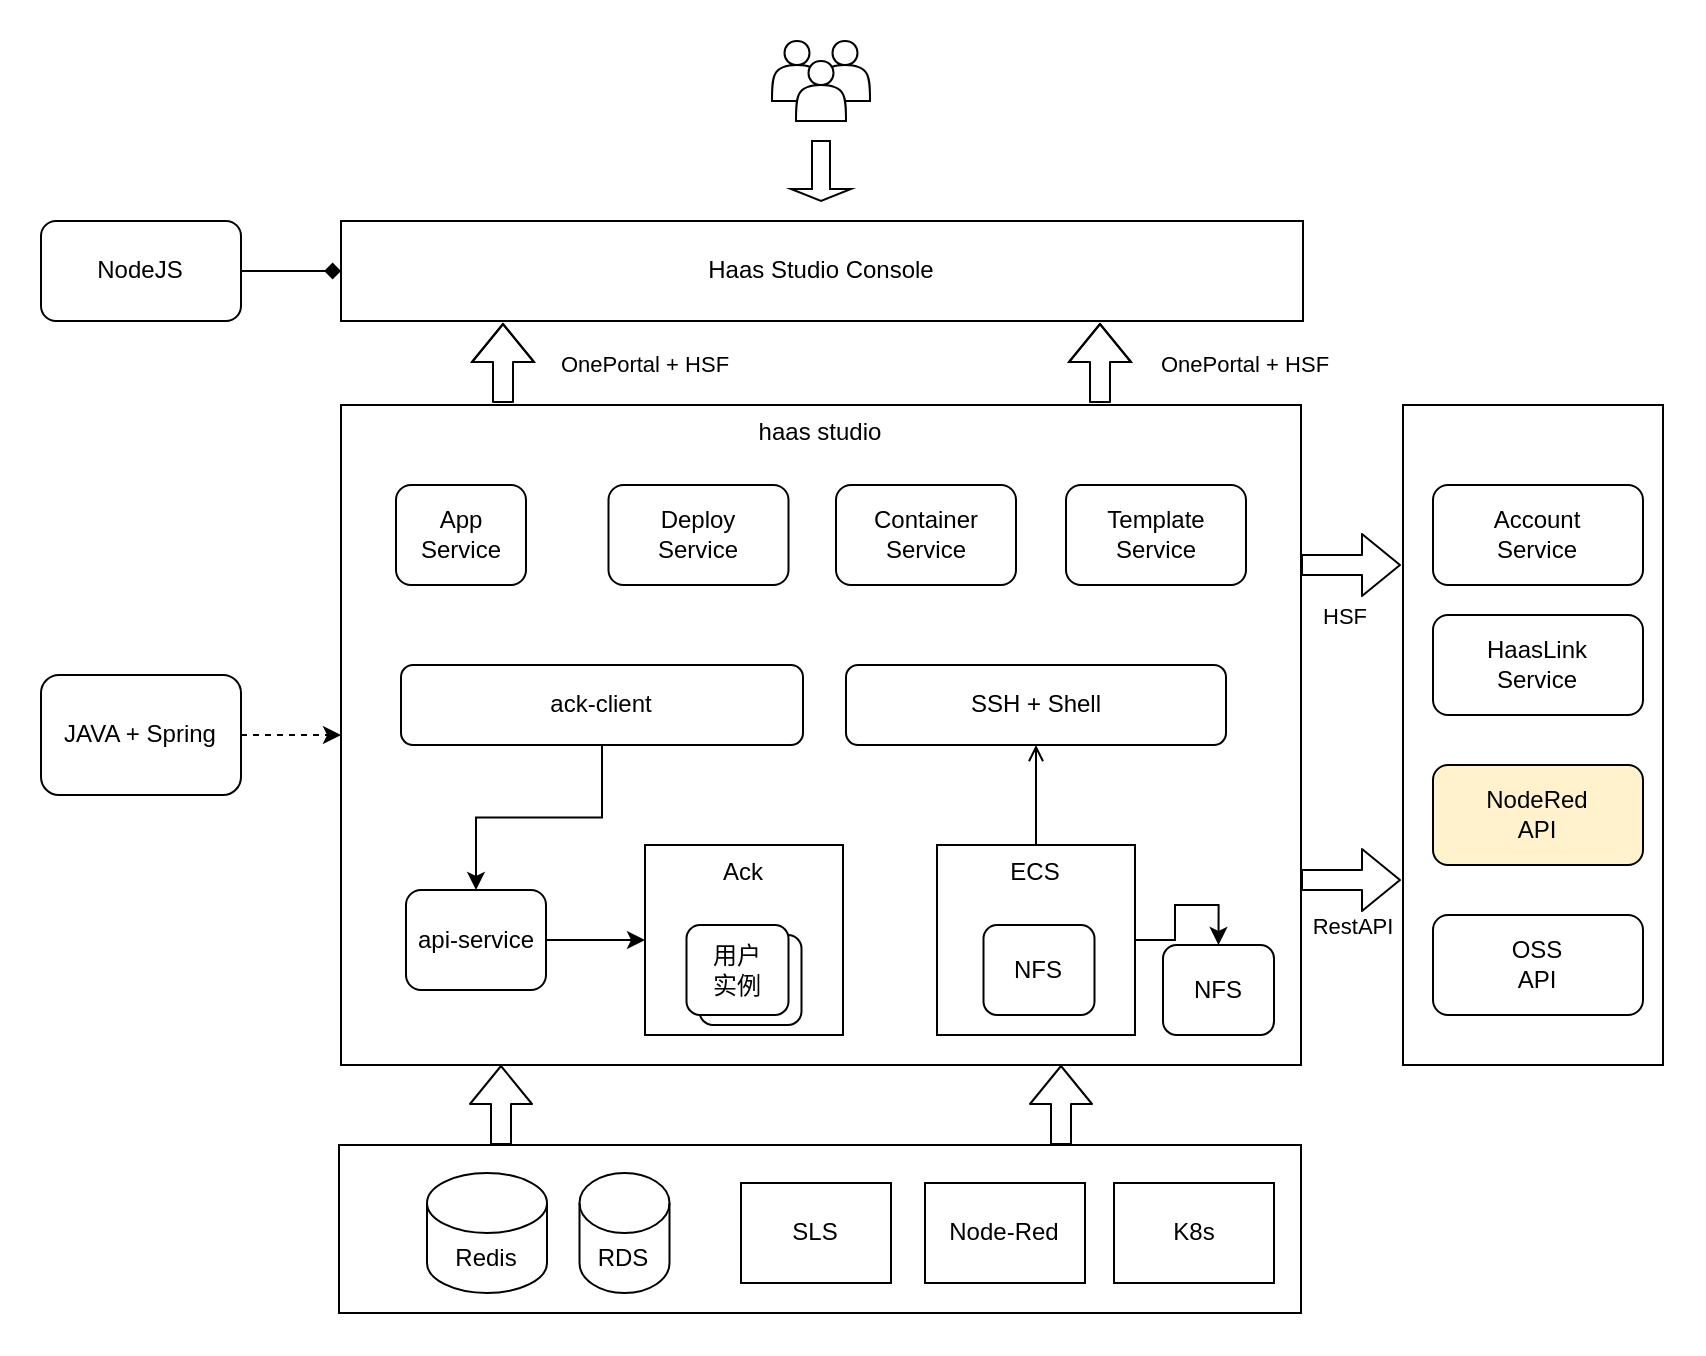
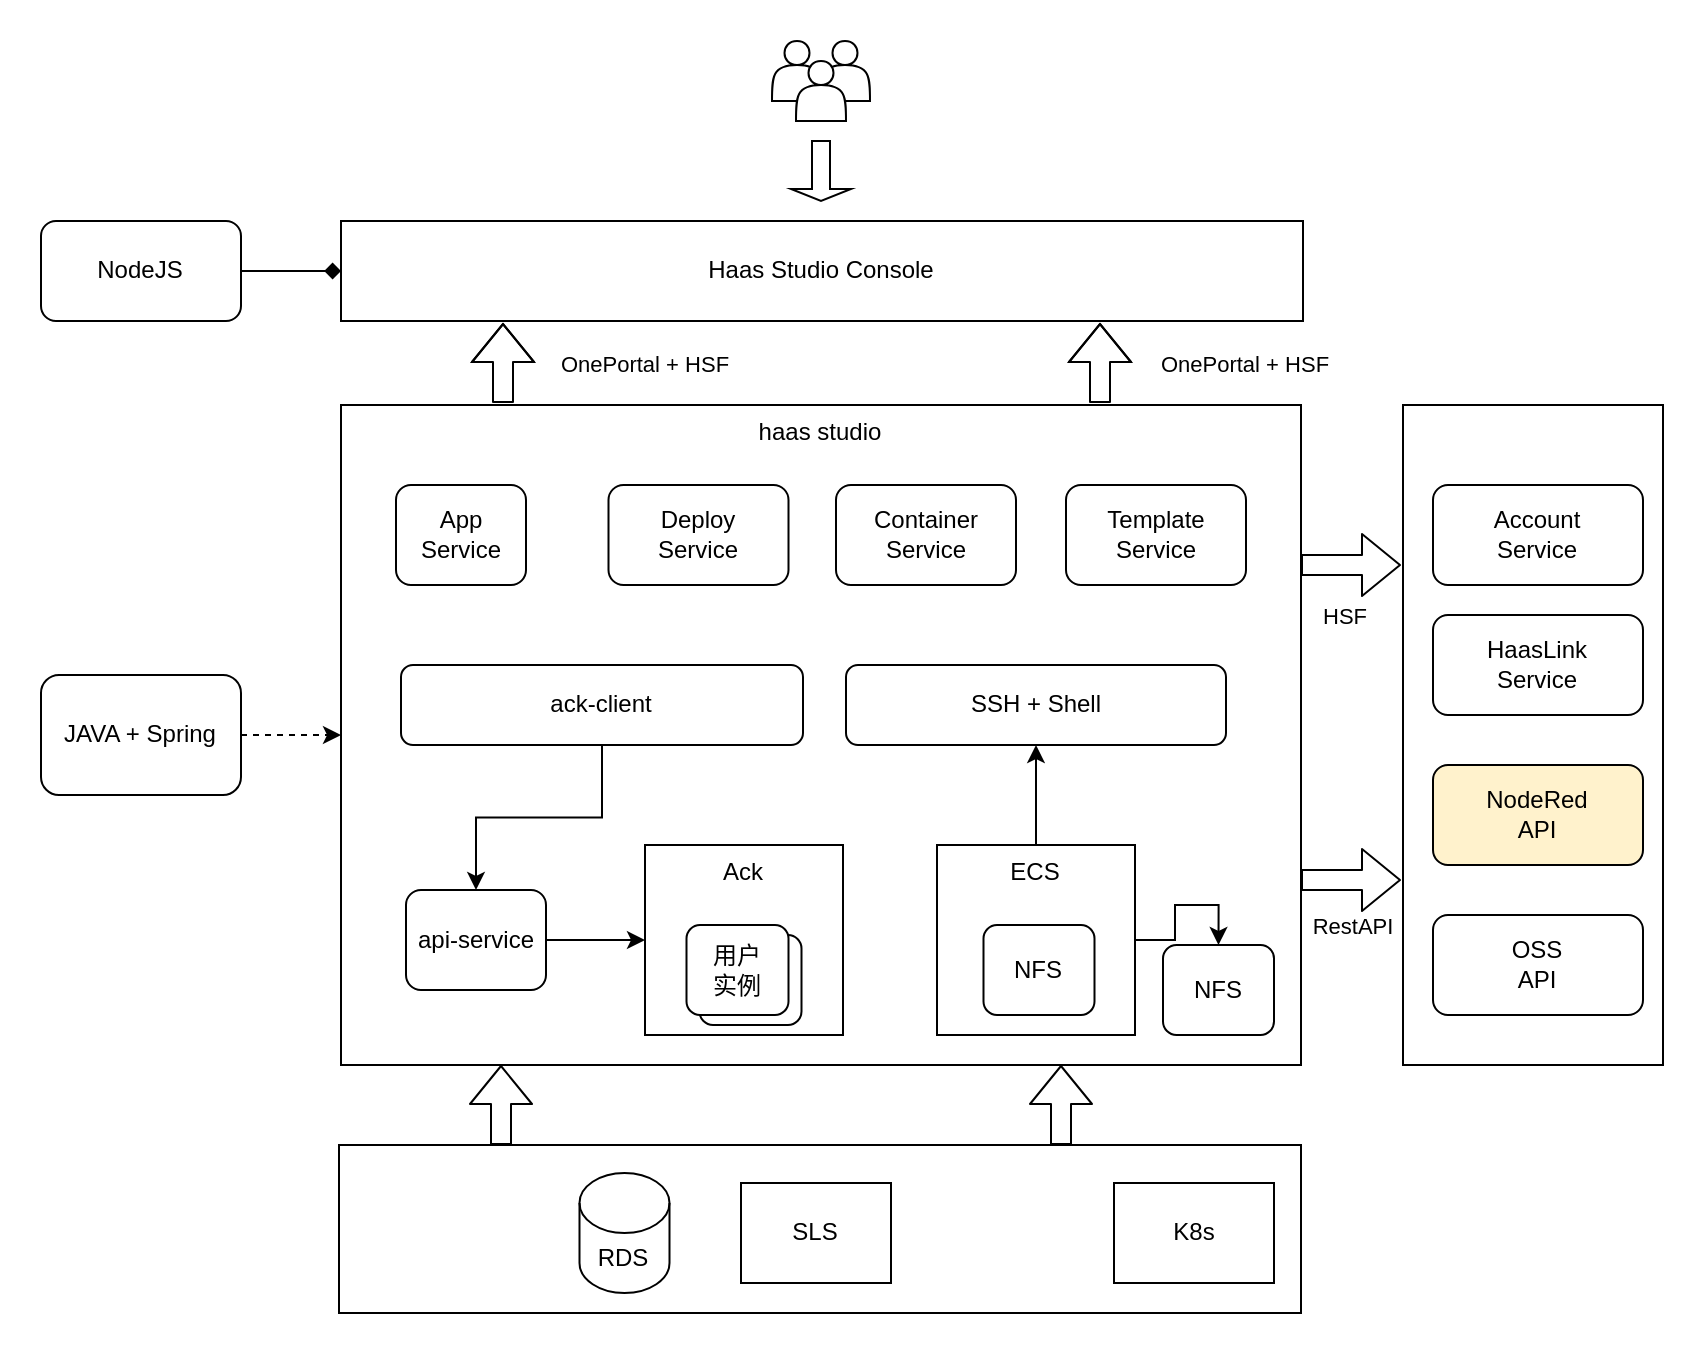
(1036, 757) -> (1036, 760)
(487, 1233) -> none
(1005, 1233) -> none
